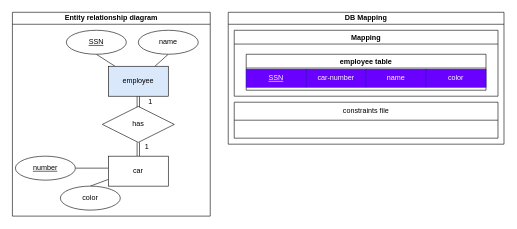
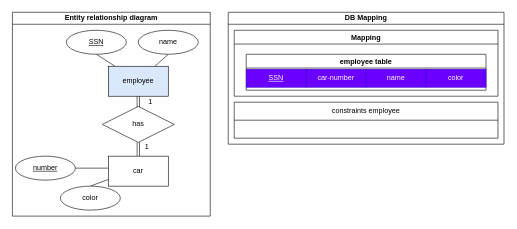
(366, 111) -> (366, 111)
